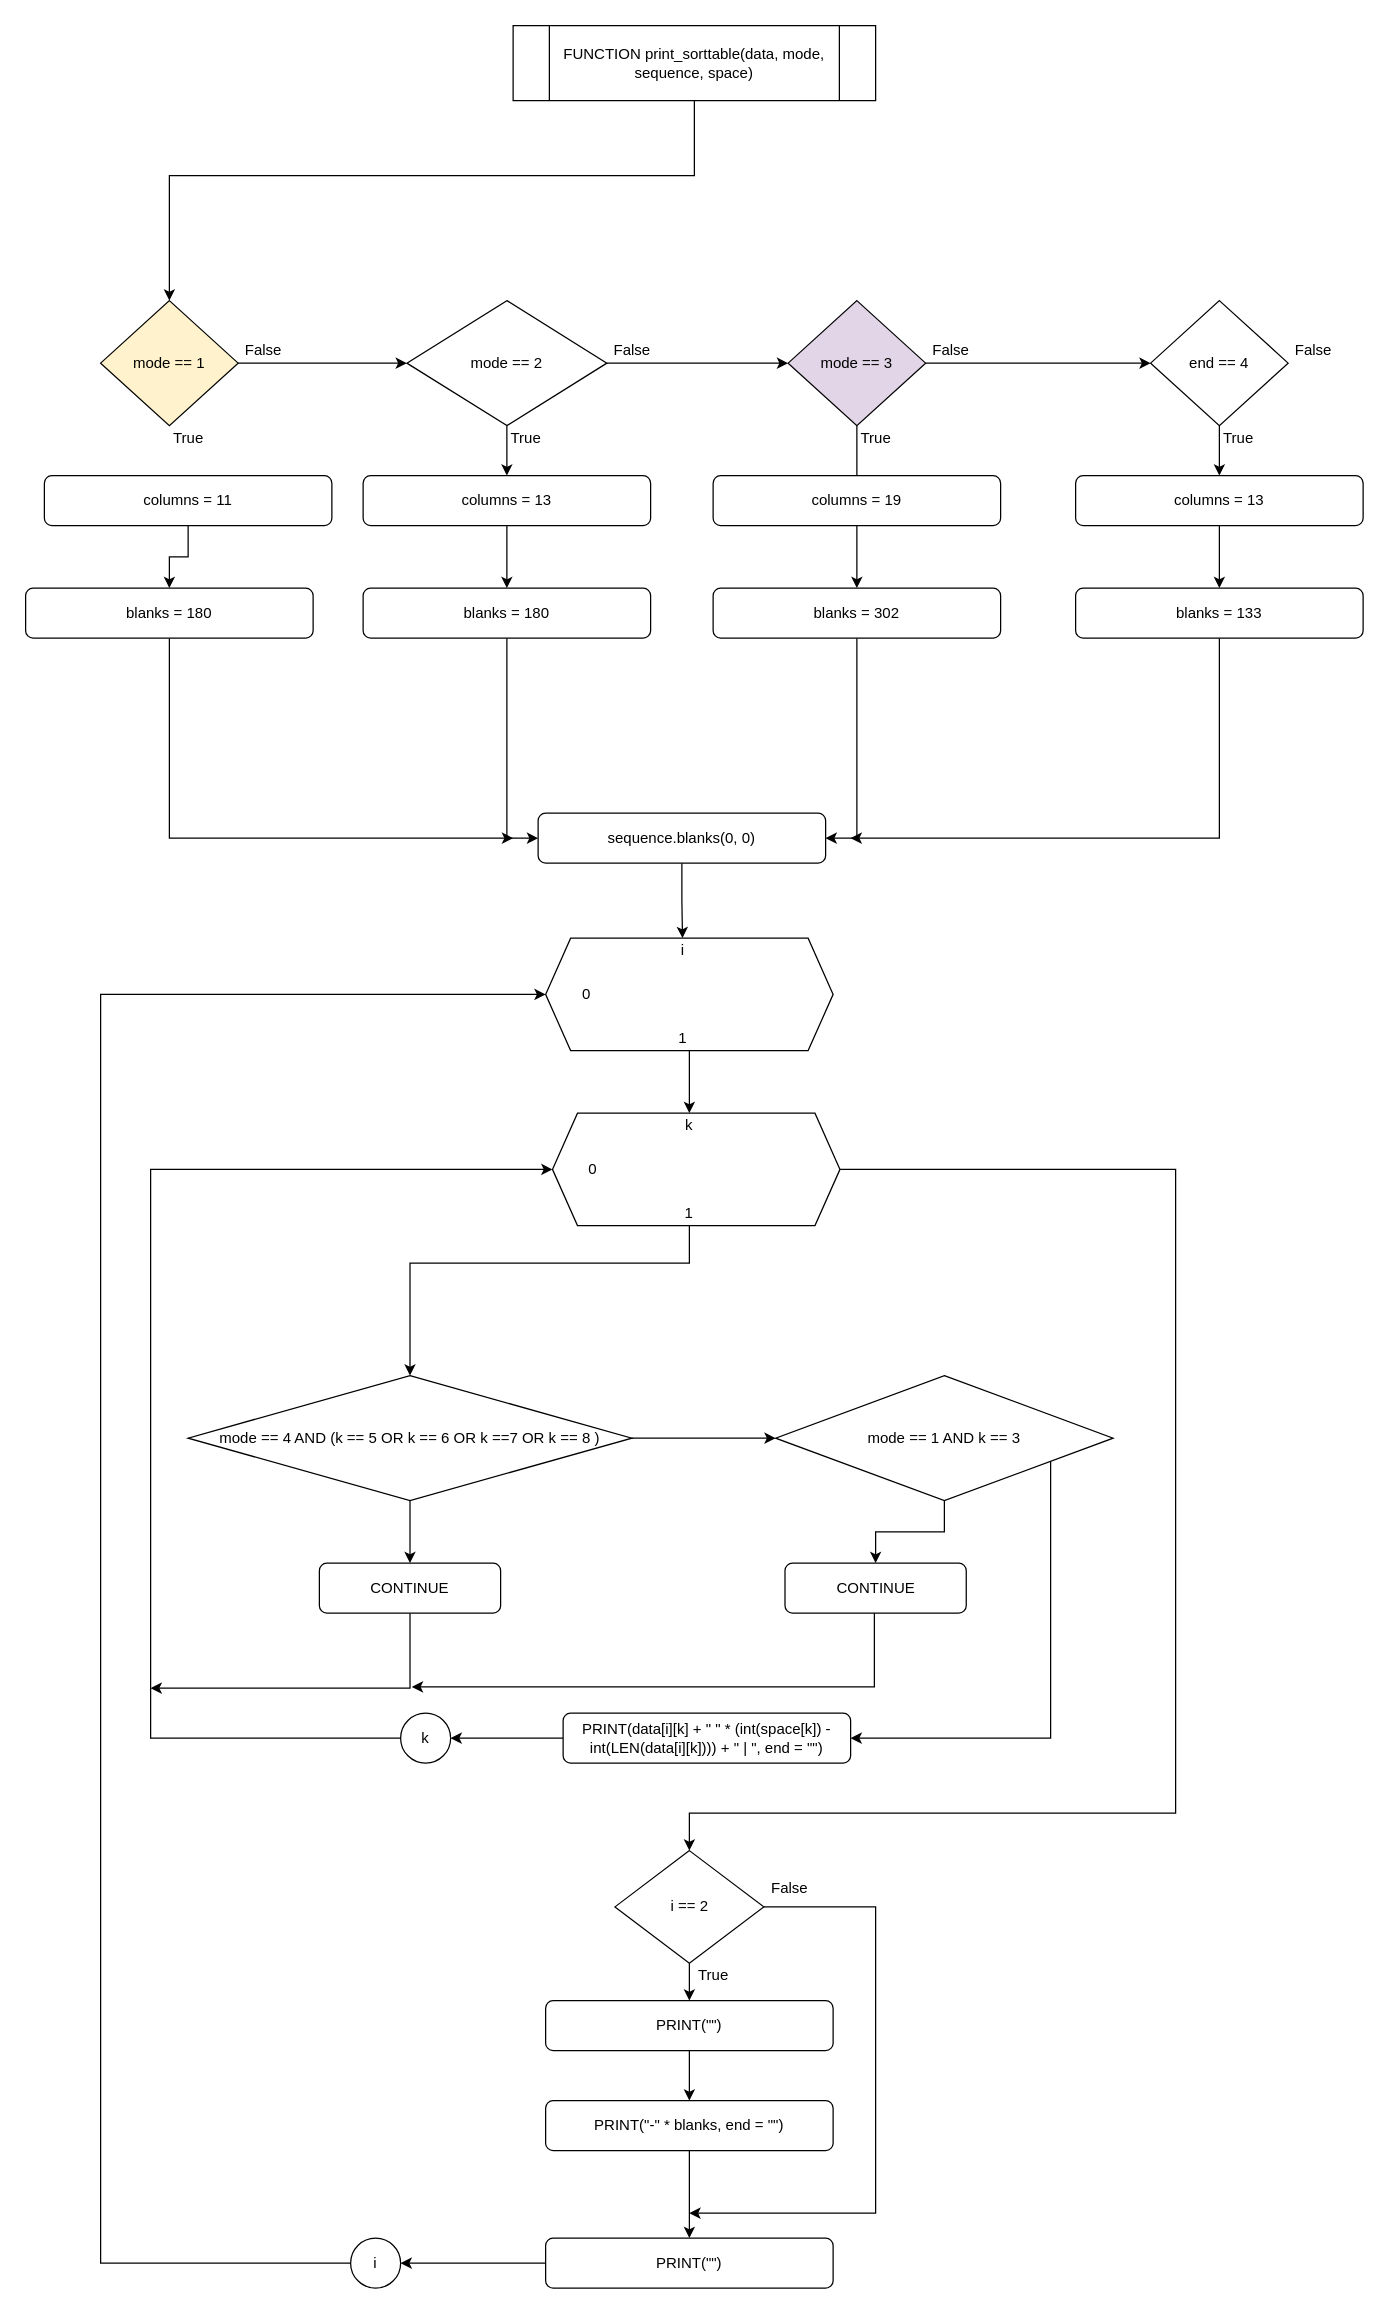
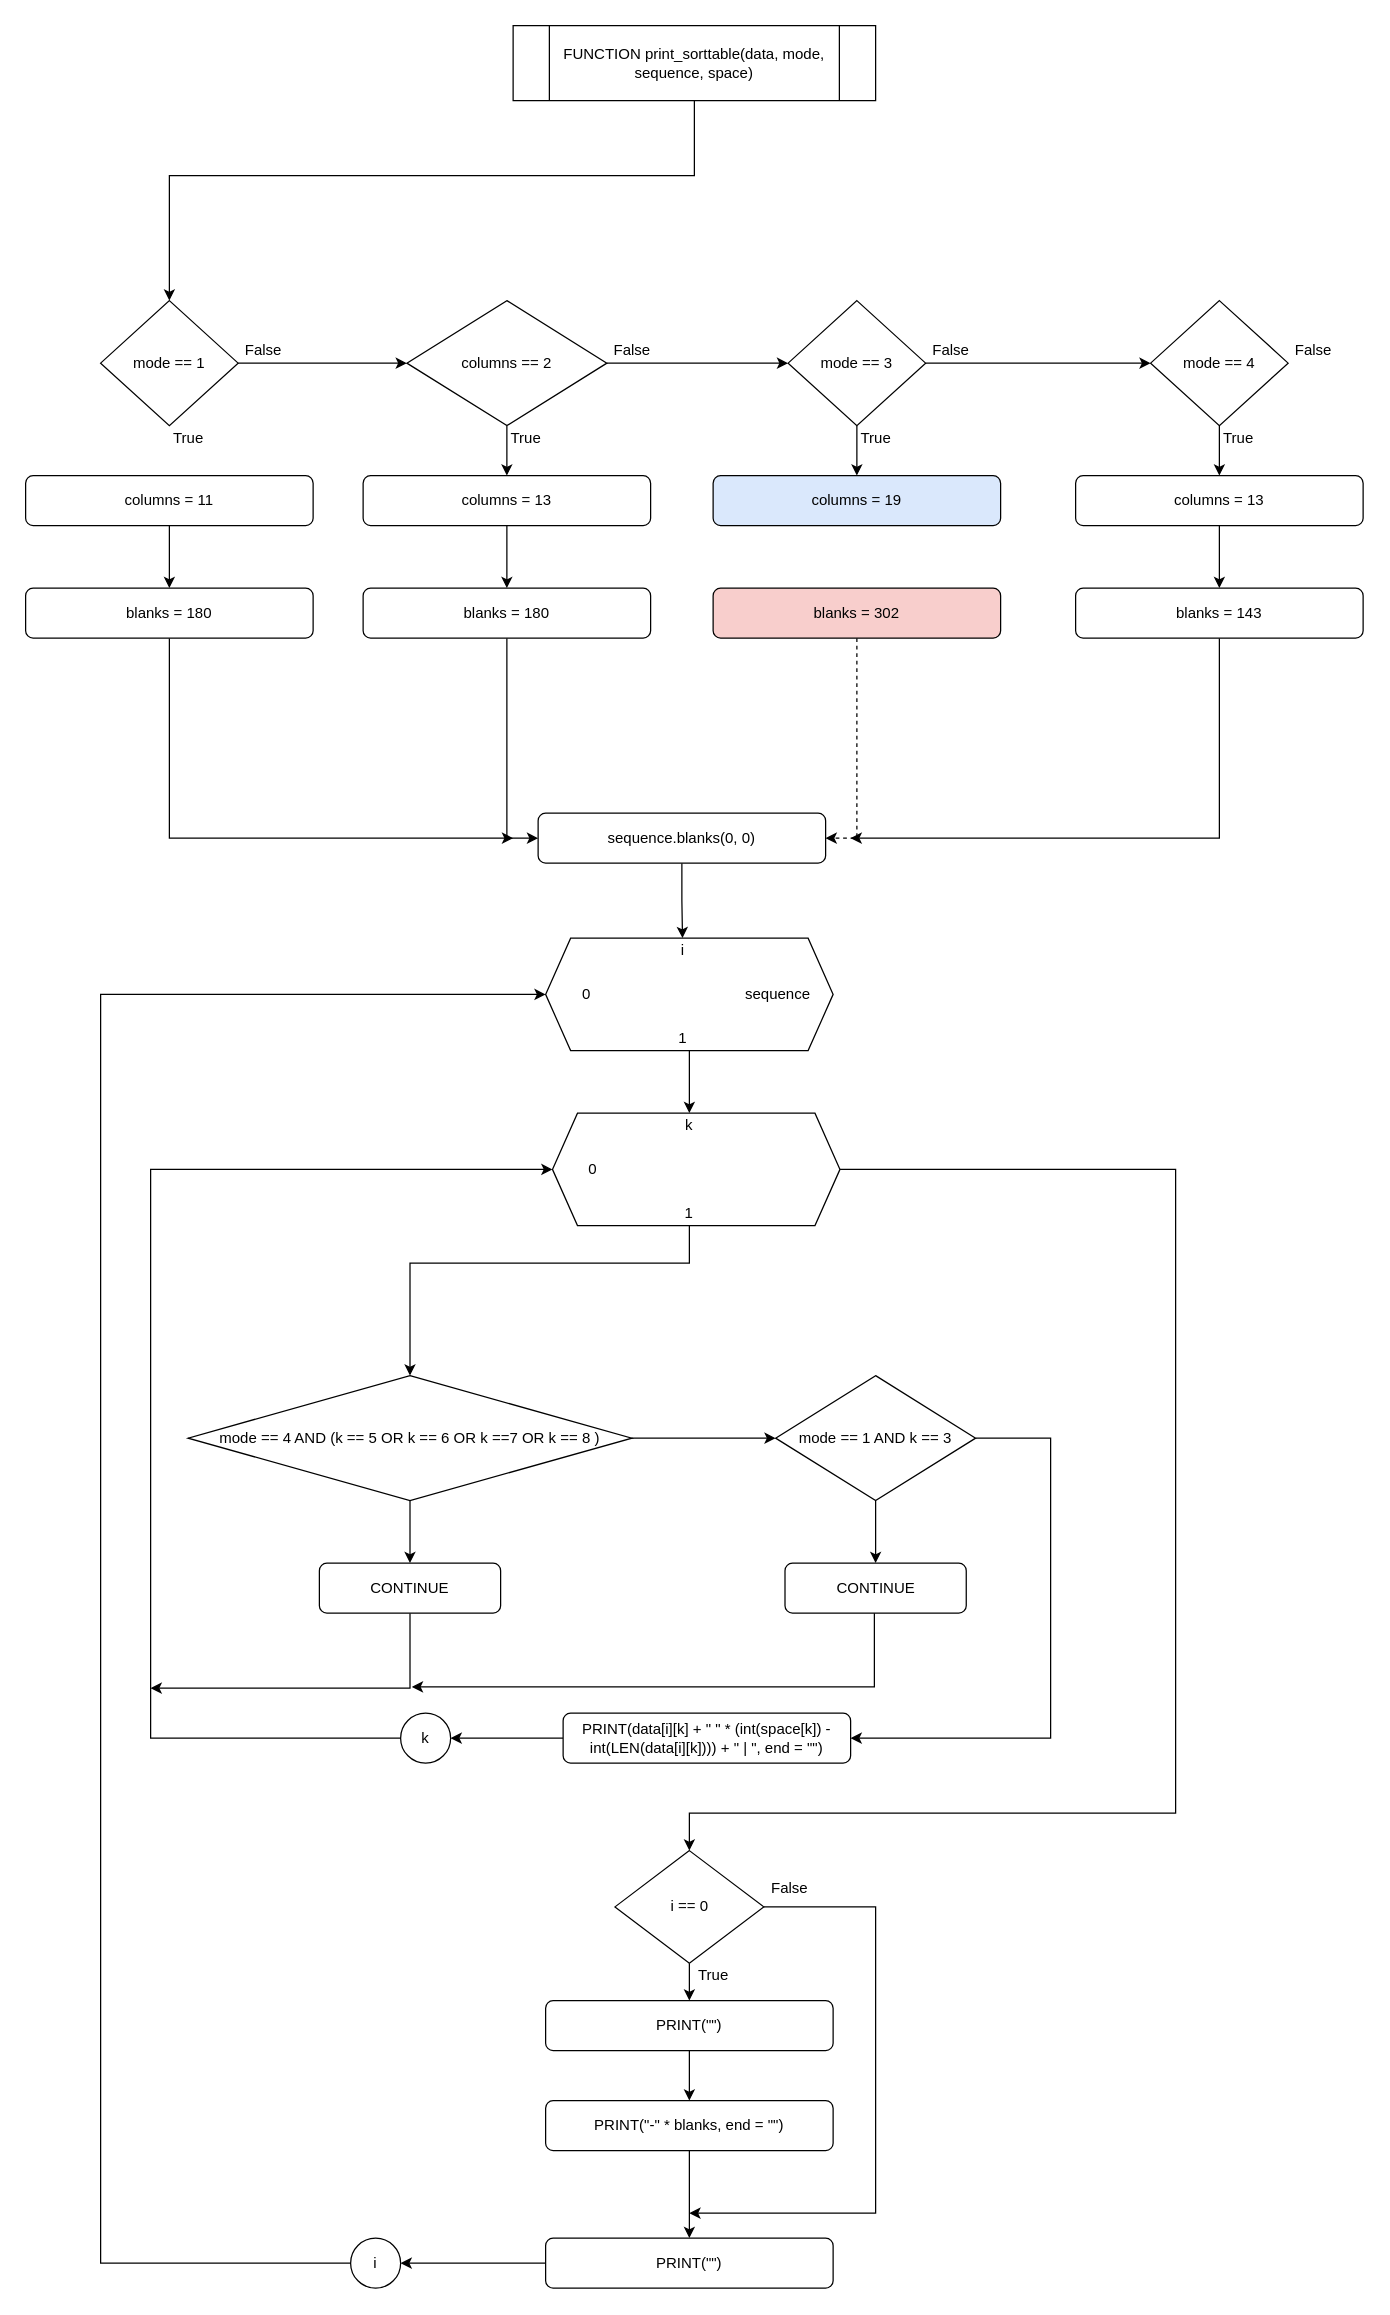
(169, 363) -> (169, 363)
(507, 363) -> (507, 363)
(857, 363) -> (857, 363)
(1219, 363) -> (1219, 363)
(857, 469) -> (857, 466)
(188, 501) -> (169, 501)
(857, 501) -> (857, 501)
(857, 553) -> none
(857, 613) -> (857, 613)
(1219, 613) -> (1219, 613)
(857, 737) -> (857, 737)
none -> (778, 994)
(944, 1438) -> (876, 1438)
(690, 1907) -> (690, 1907)
